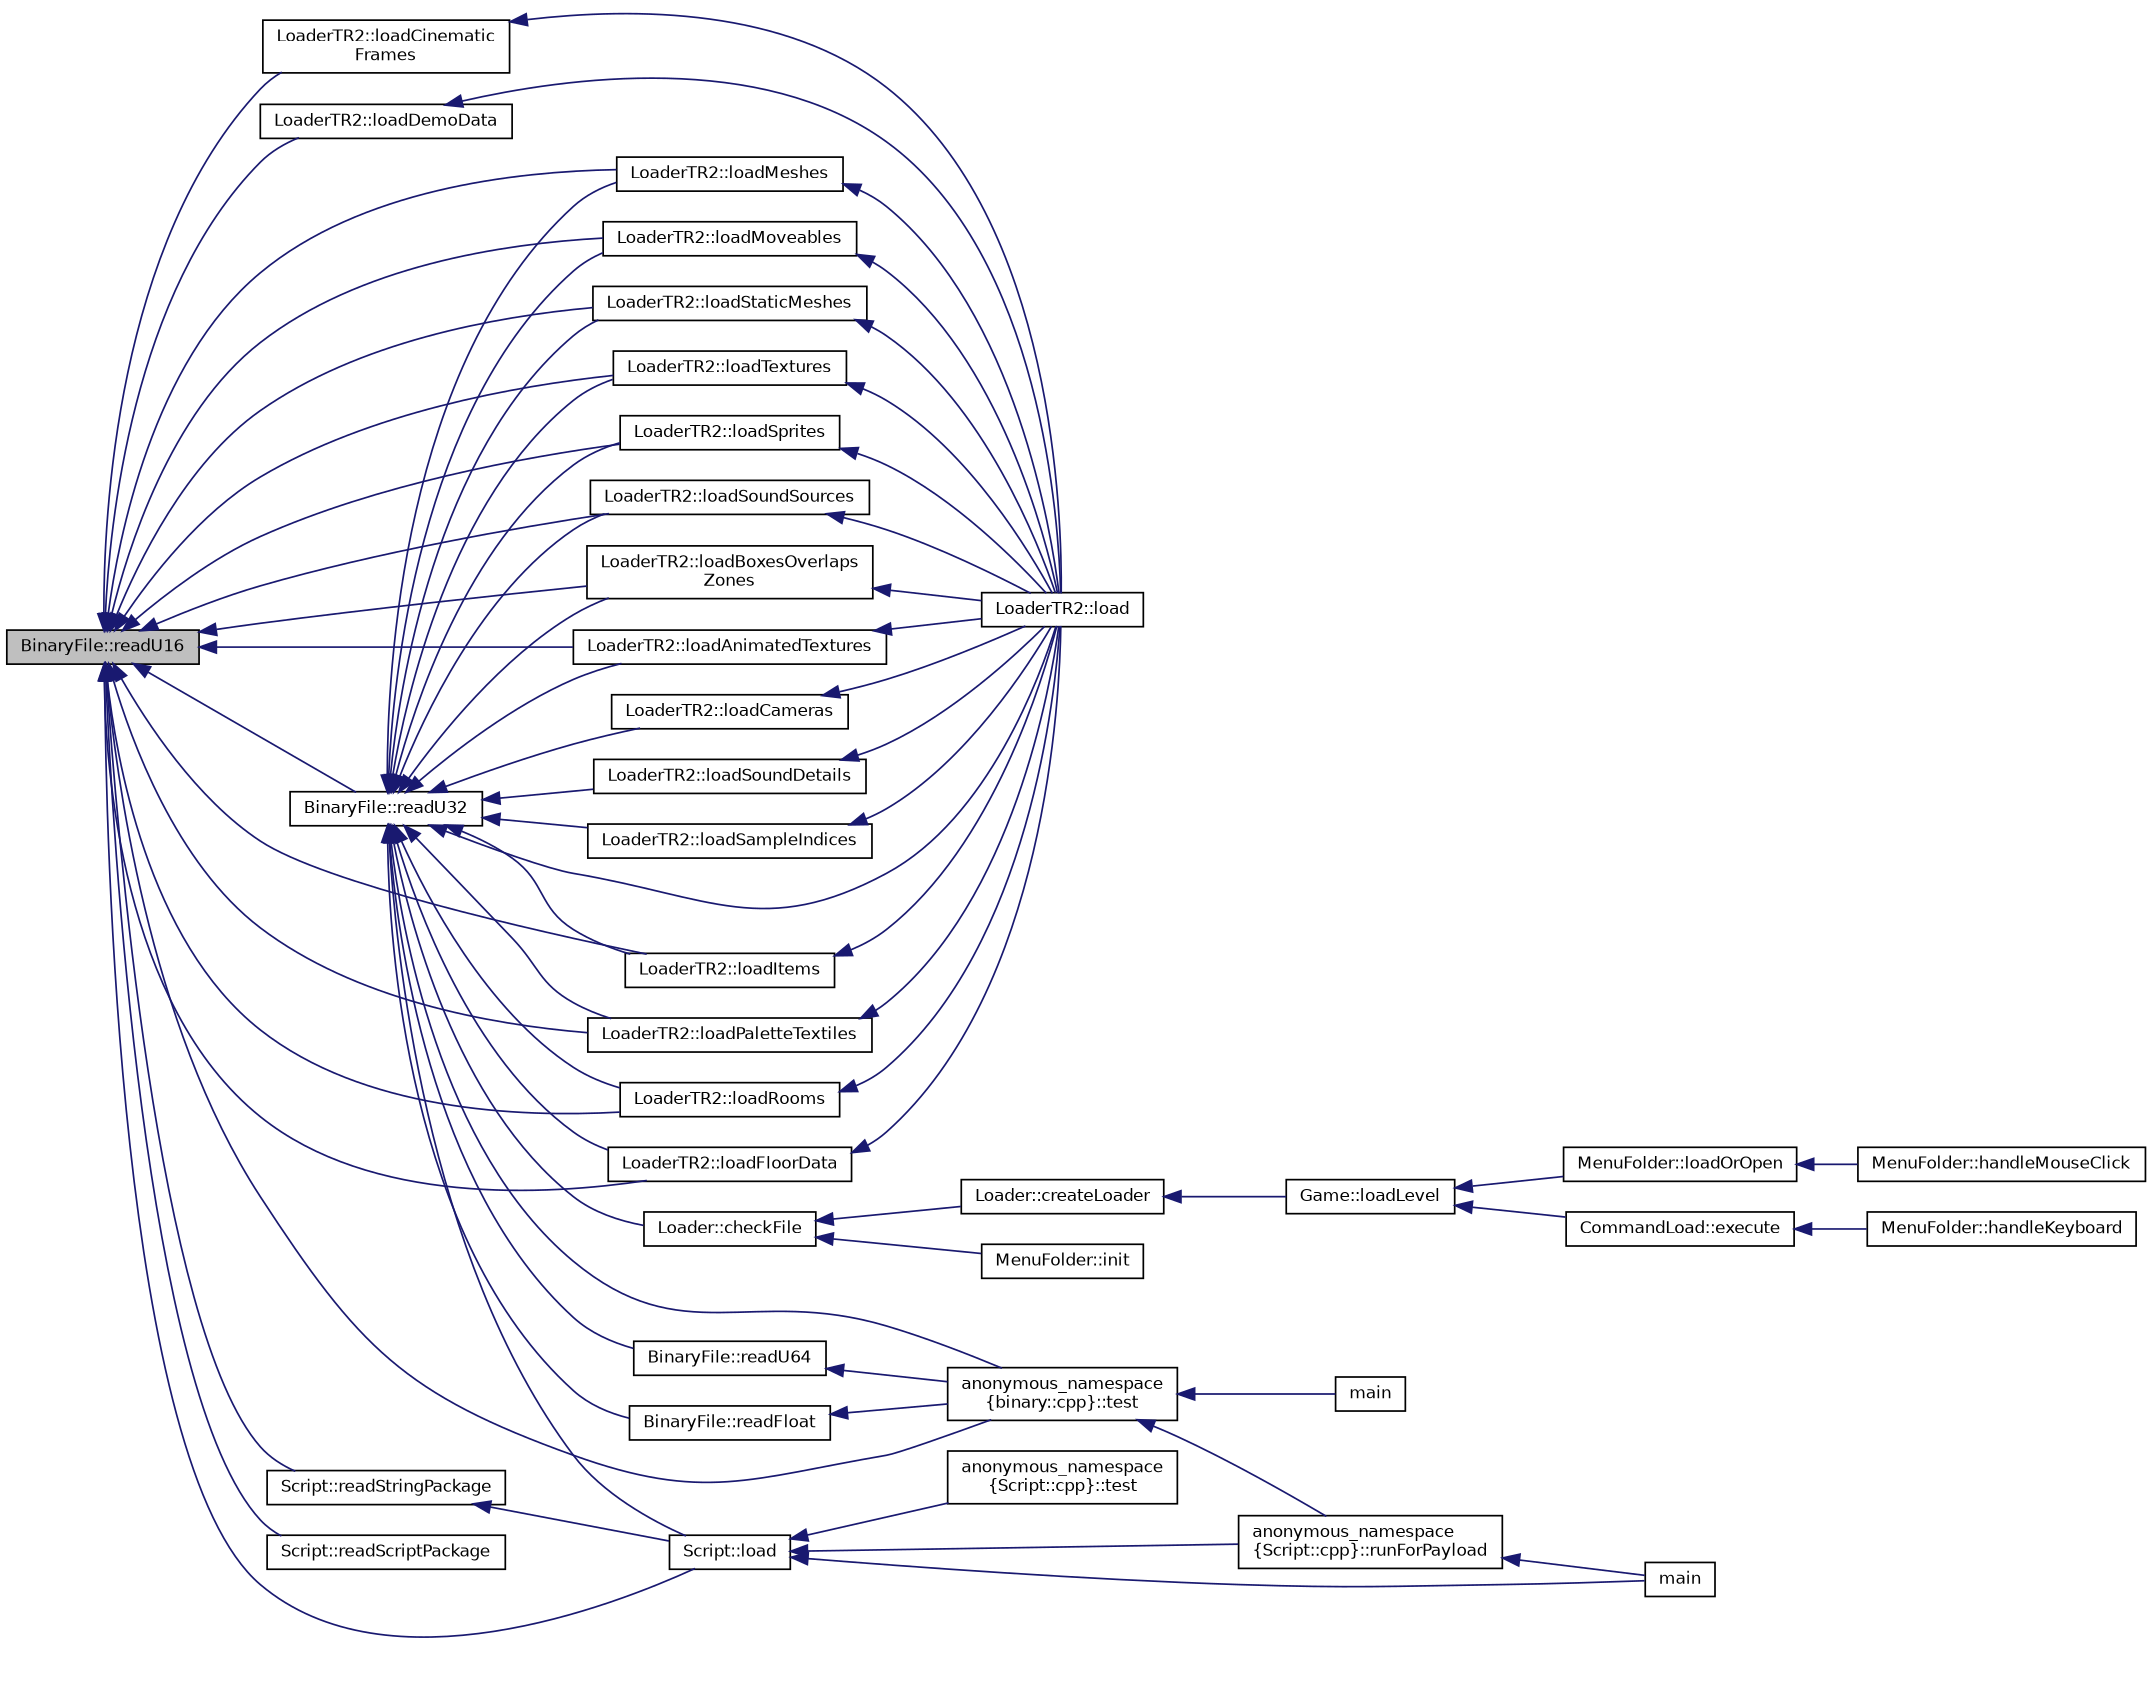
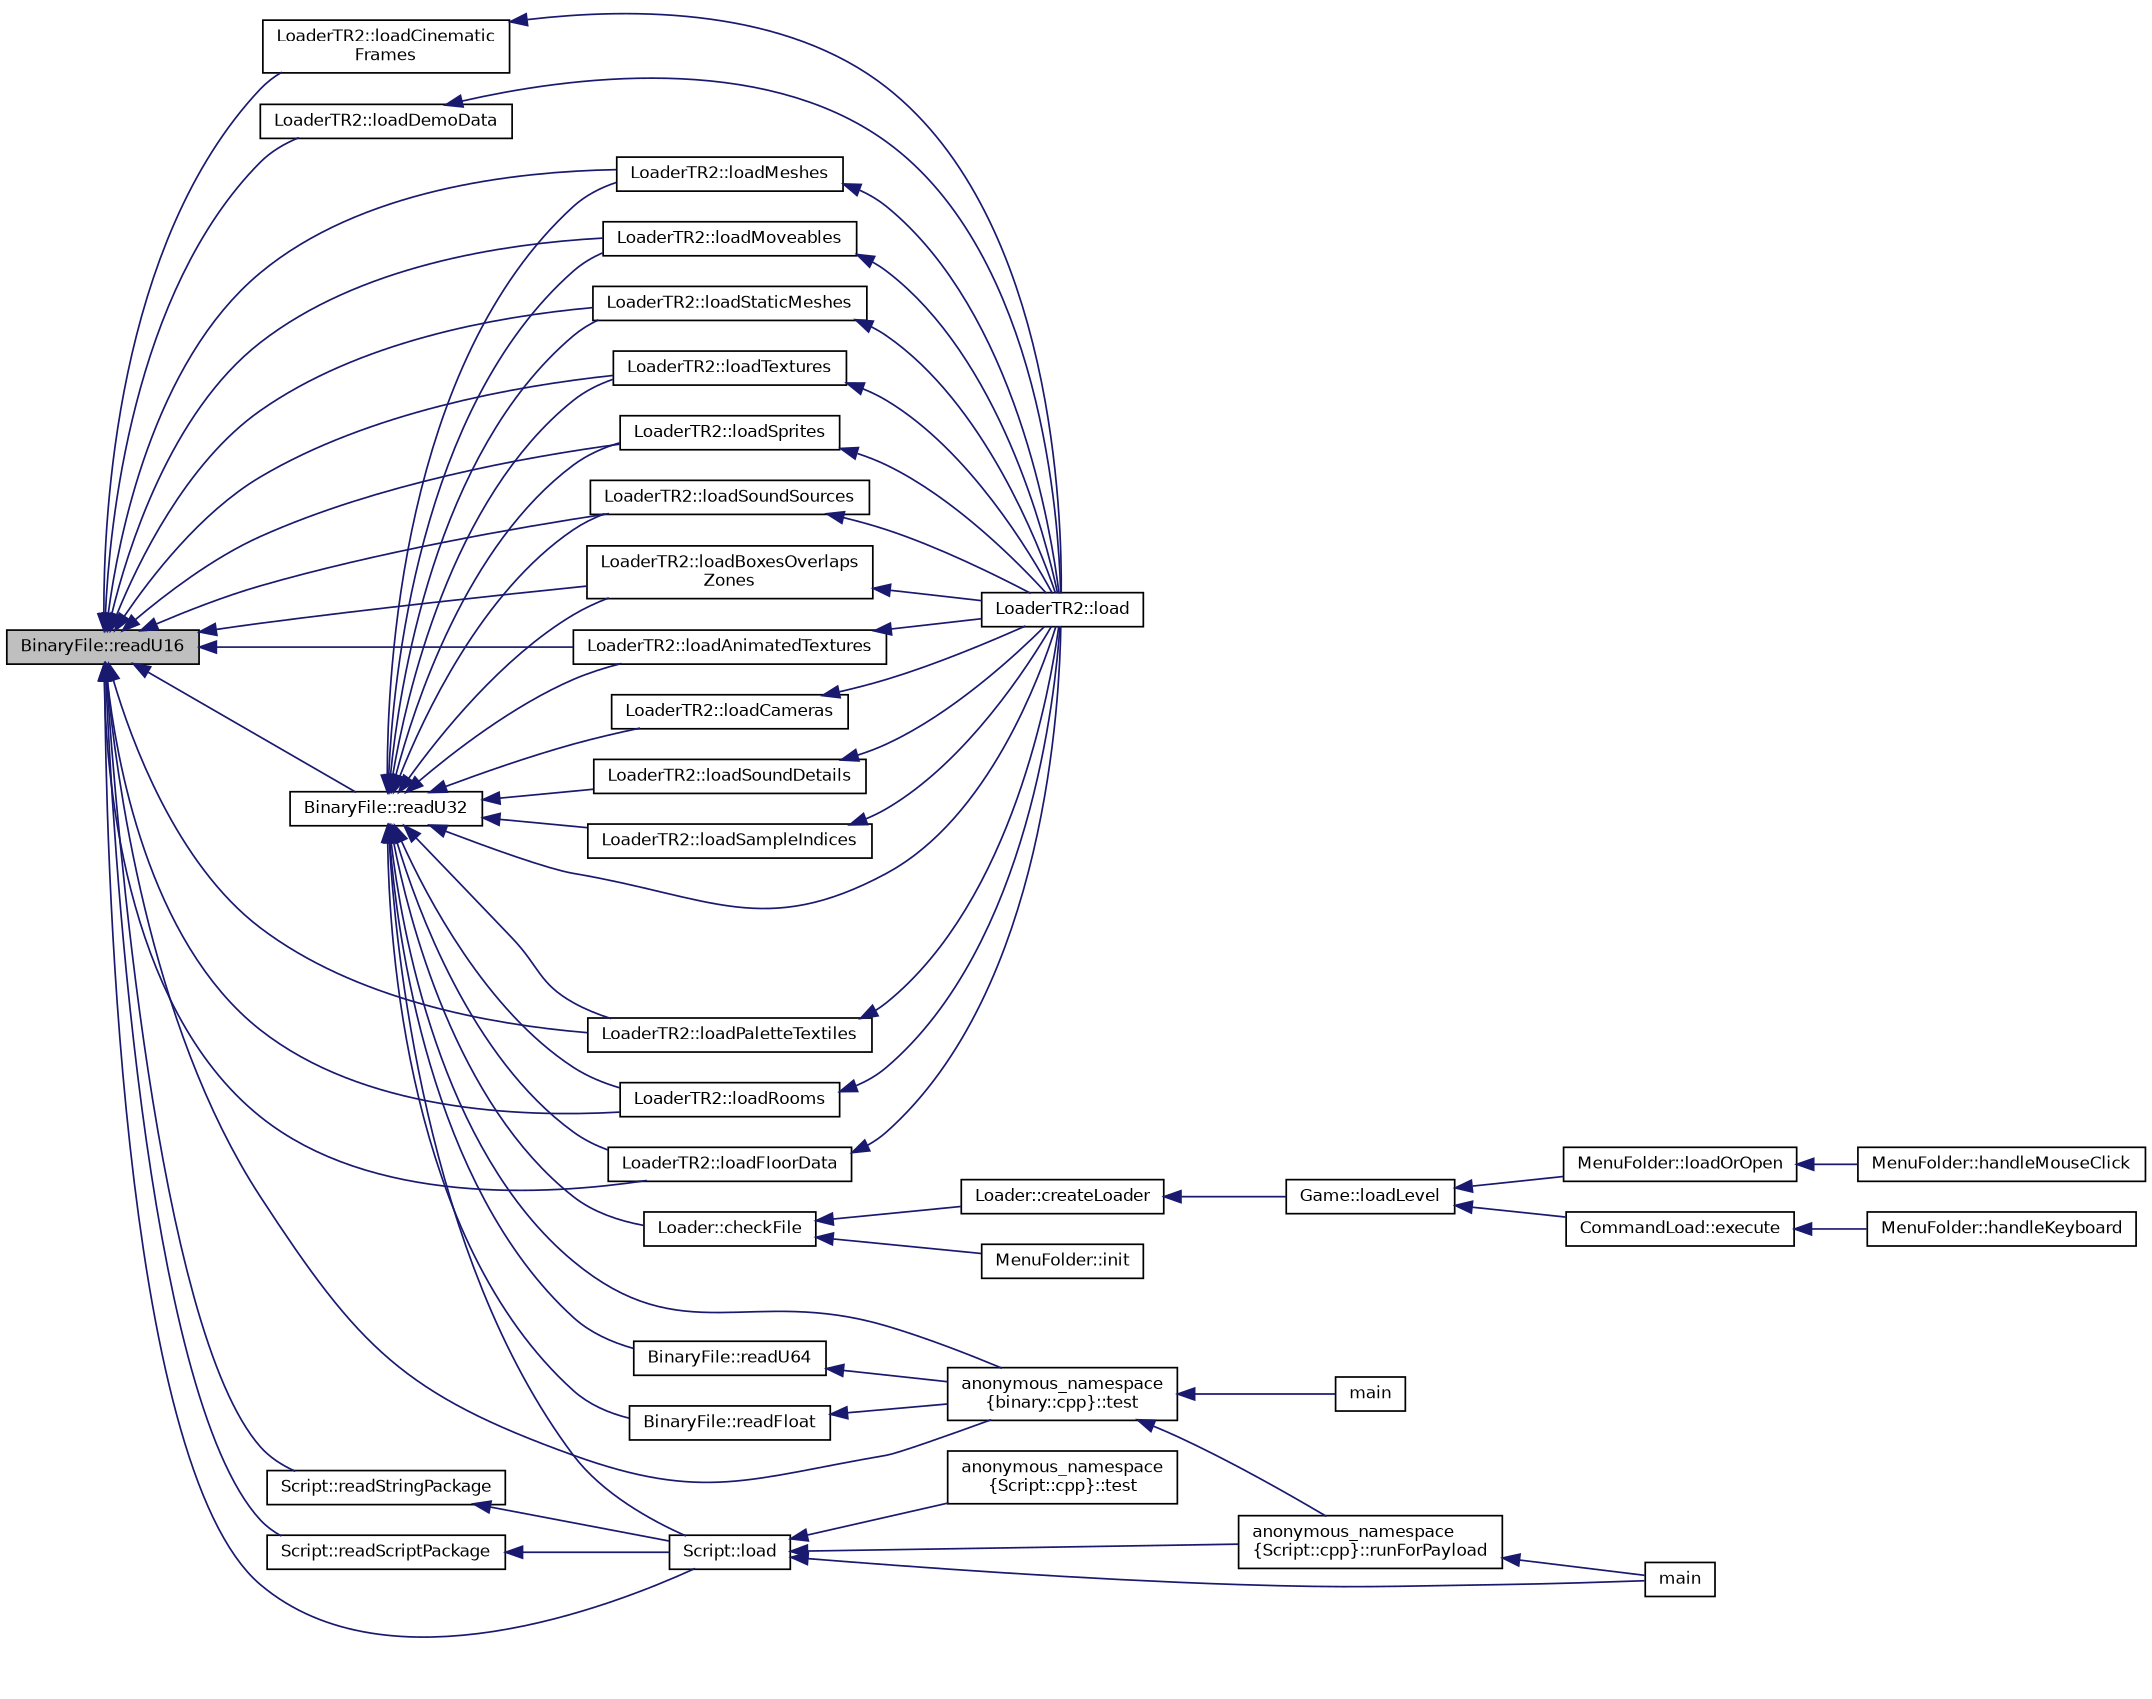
(730, 970) -> none
none -> (596, 1552)
